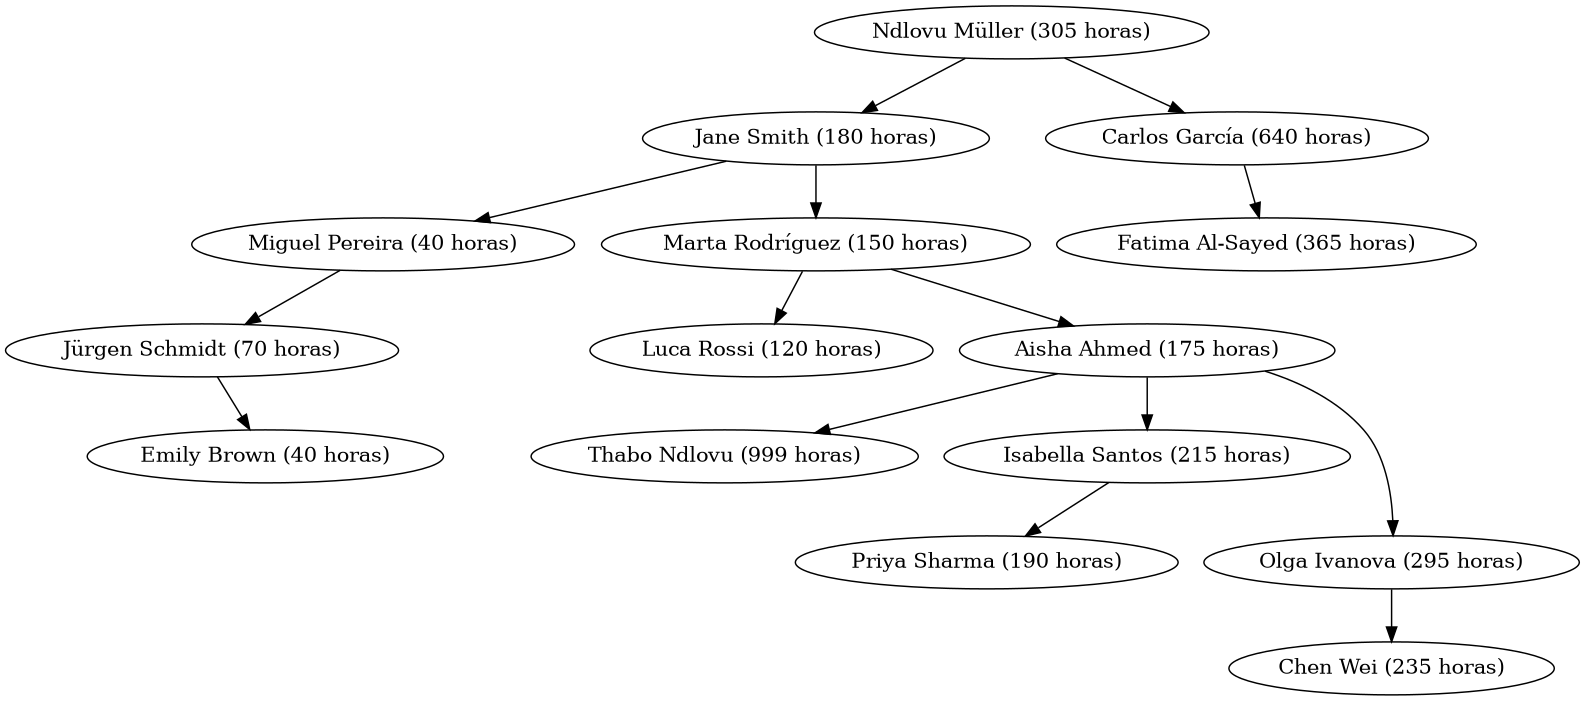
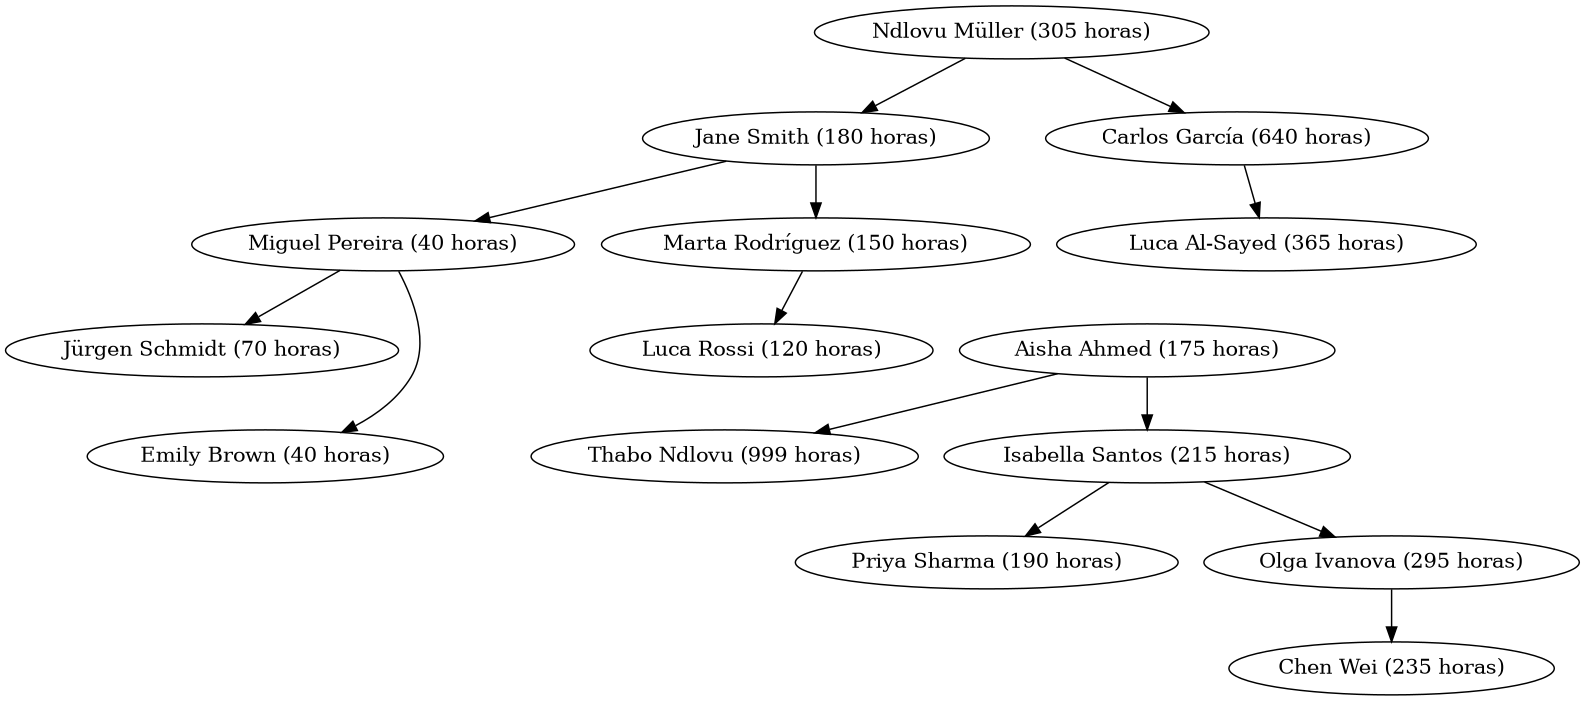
(1266, 244) -> (1266, 244)
(975, 295) -> none
(230, 397) -> (418, 360)
(1357, 423) -> (1263, 507)
